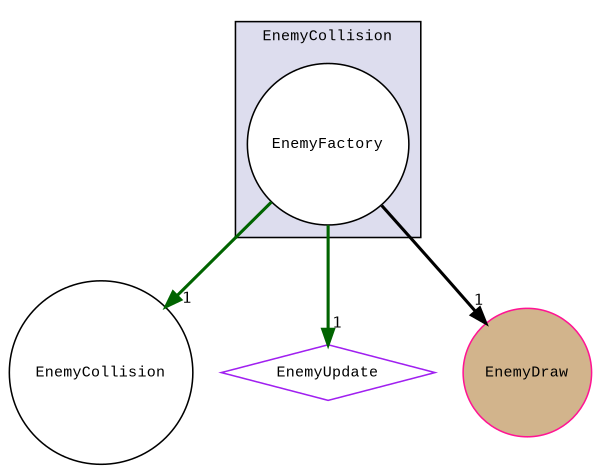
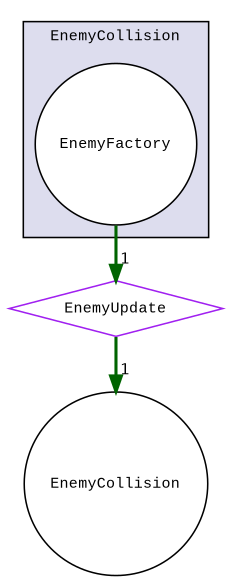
(224, 249) -> (116, 356)
(527, 373) -> none
